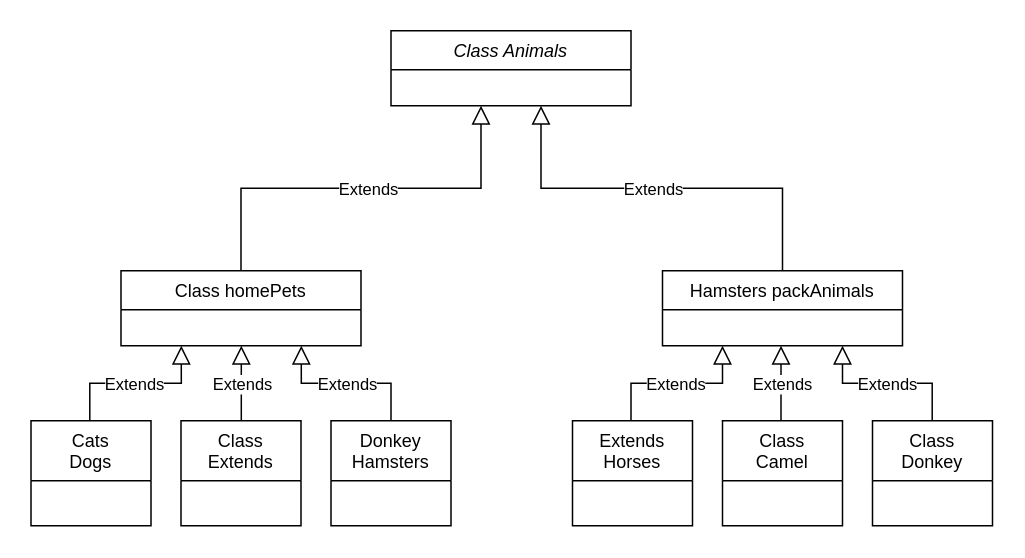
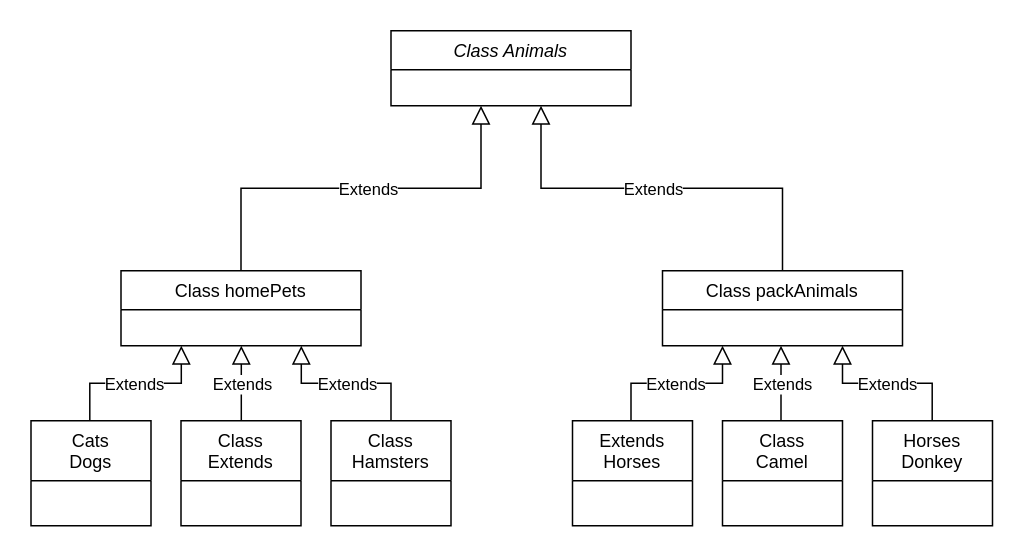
(782, 291) -> (782, 291)
(390, 441) -> (390, 441)
(932, 441) -> (932, 441)
